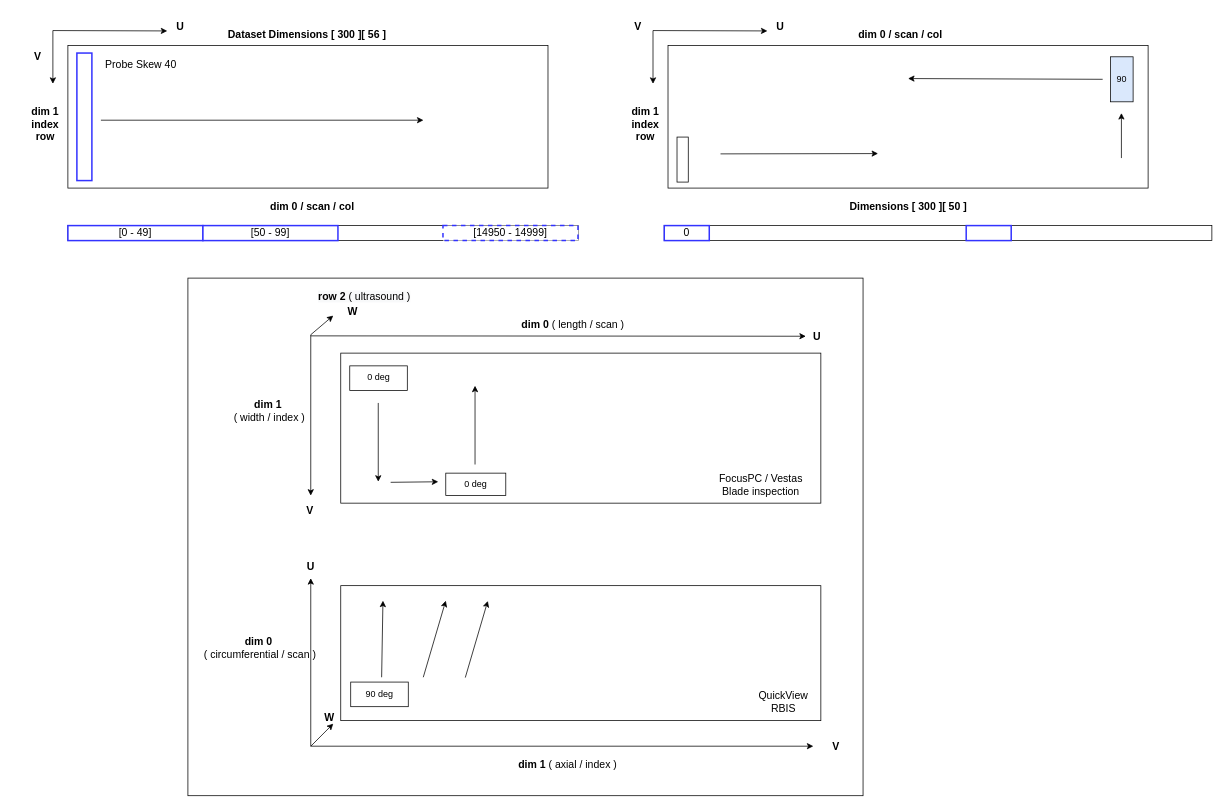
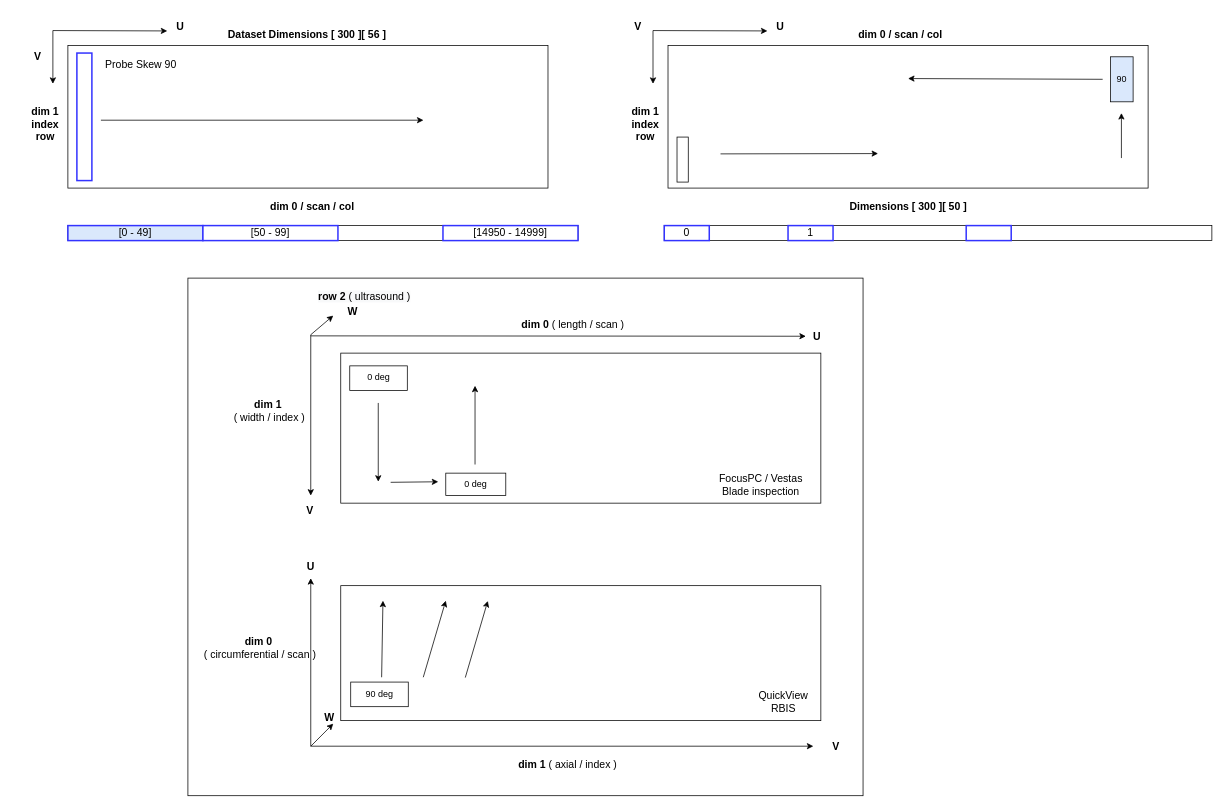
(141, 64) -> (141, 64)
(135, 233) -> (135, 233)
(510, 233) -> (510, 233)
none -> (810, 233)
